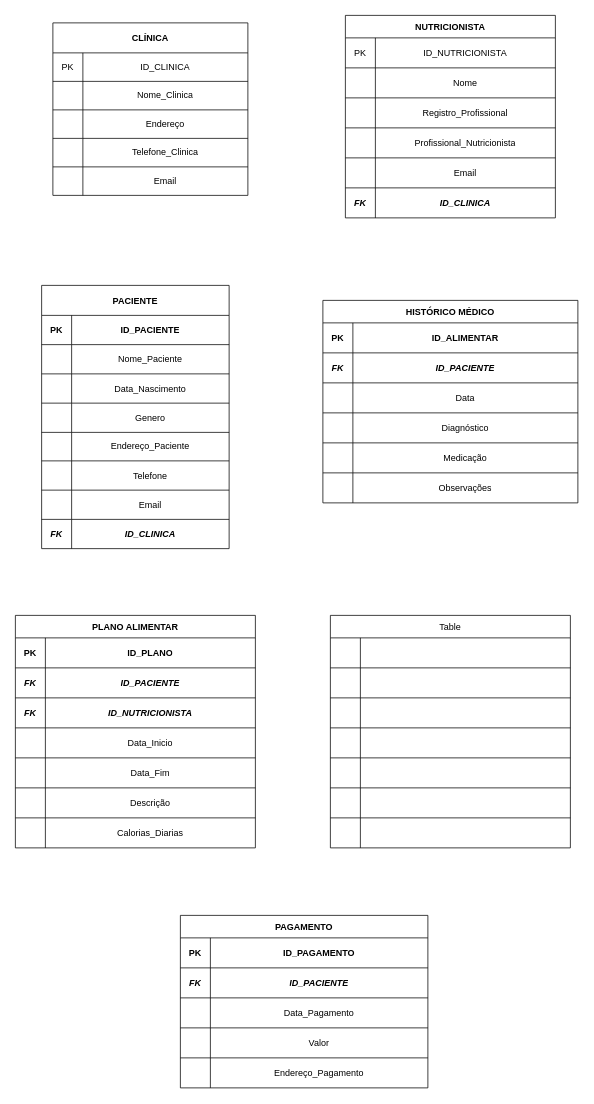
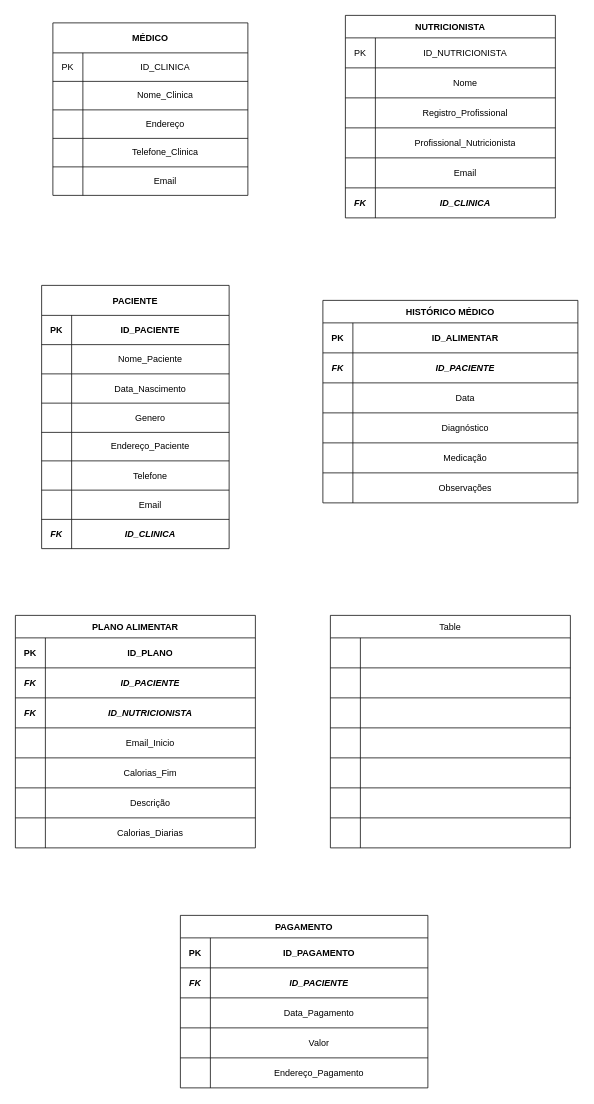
(150, 38) -> (150, 38)
(150, 743) -> (150, 743)
(150, 773) -> (150, 773)
